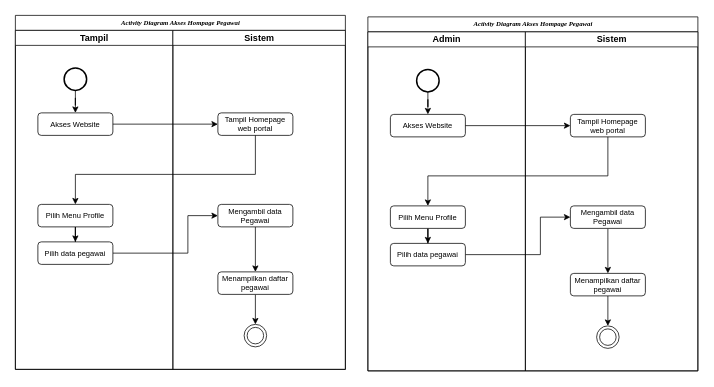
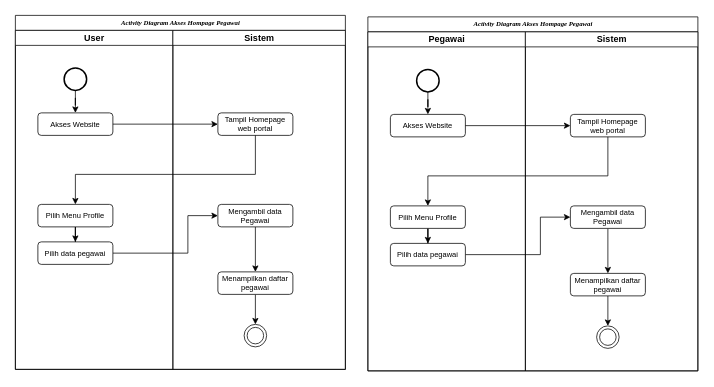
(95, 38) -> (95, 38)
(447, 39) -> (447, 39)
